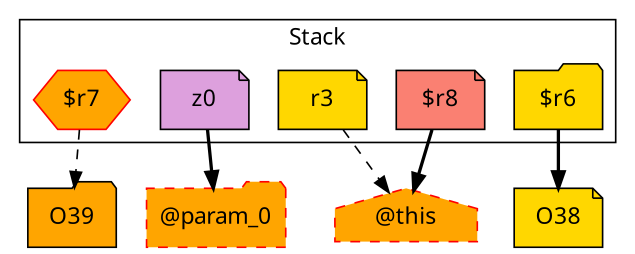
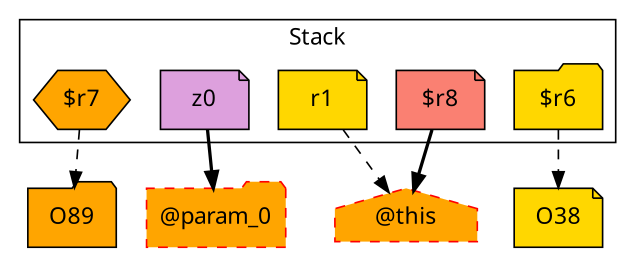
(82, 100) -> (82, 100)
(323, 100) -> (323, 100)
(558, 153) -> (558, 153)
(72, 218) -> (72, 218)
